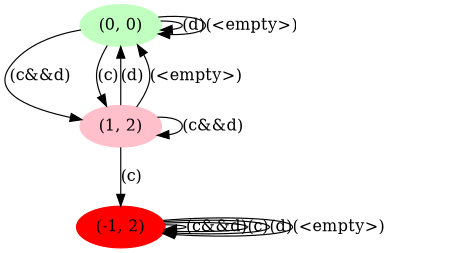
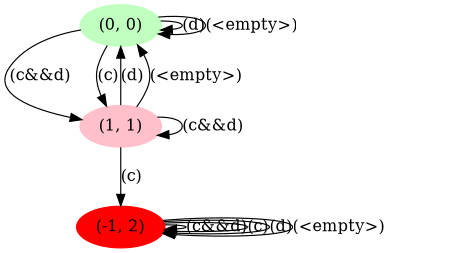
(121, 126) -> (121, 126)
